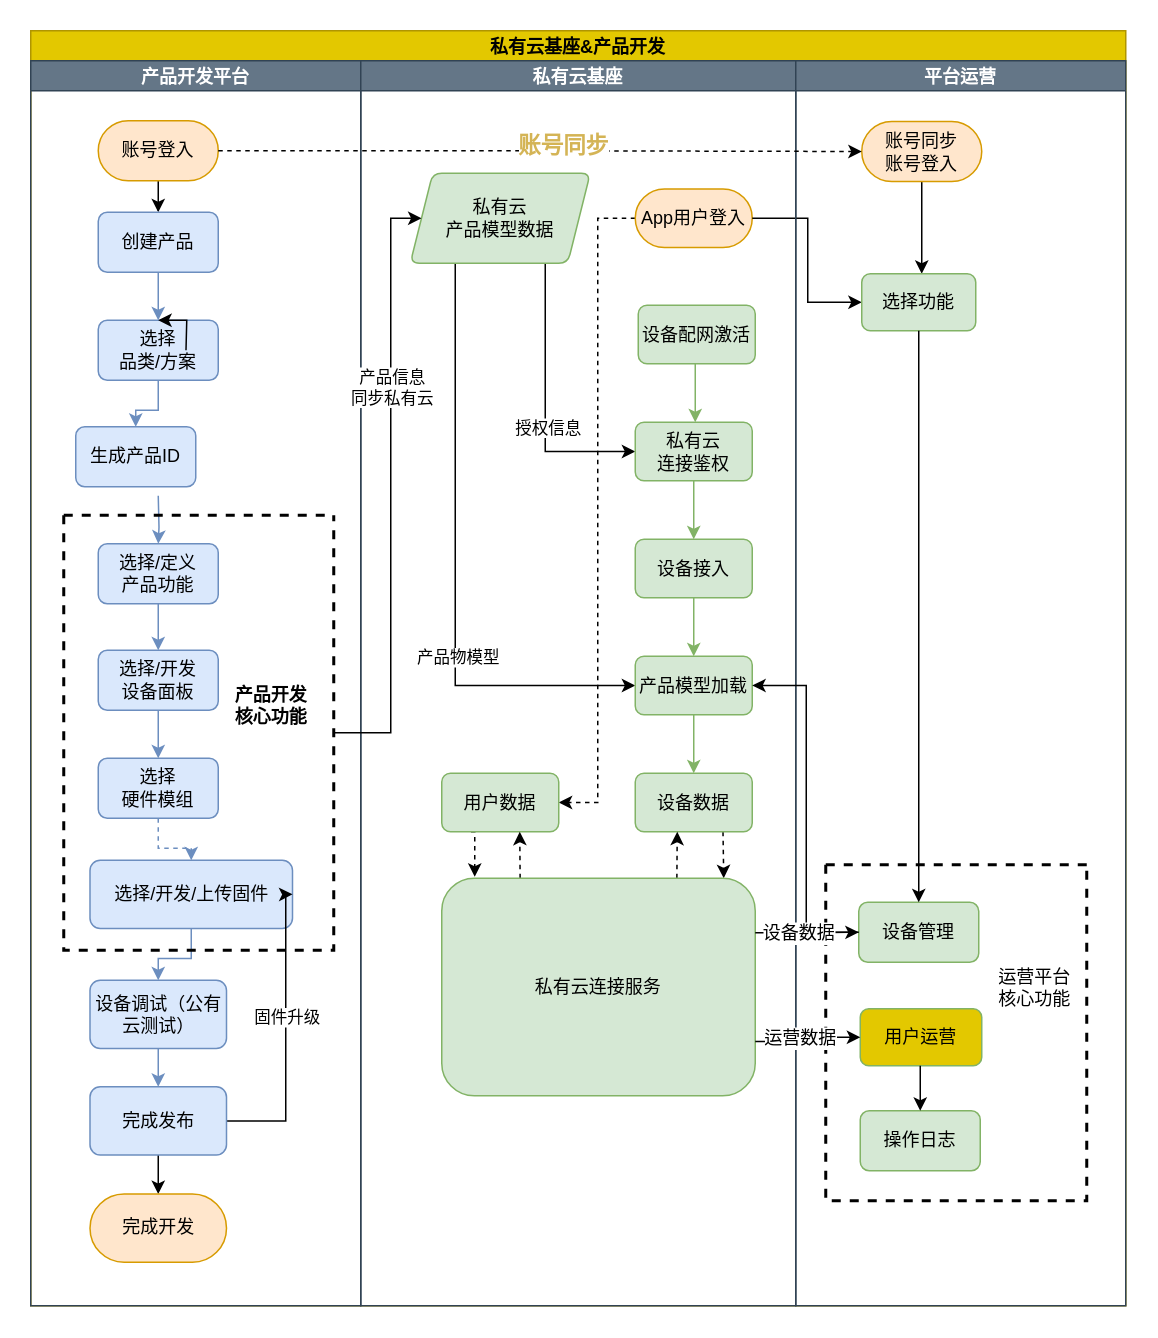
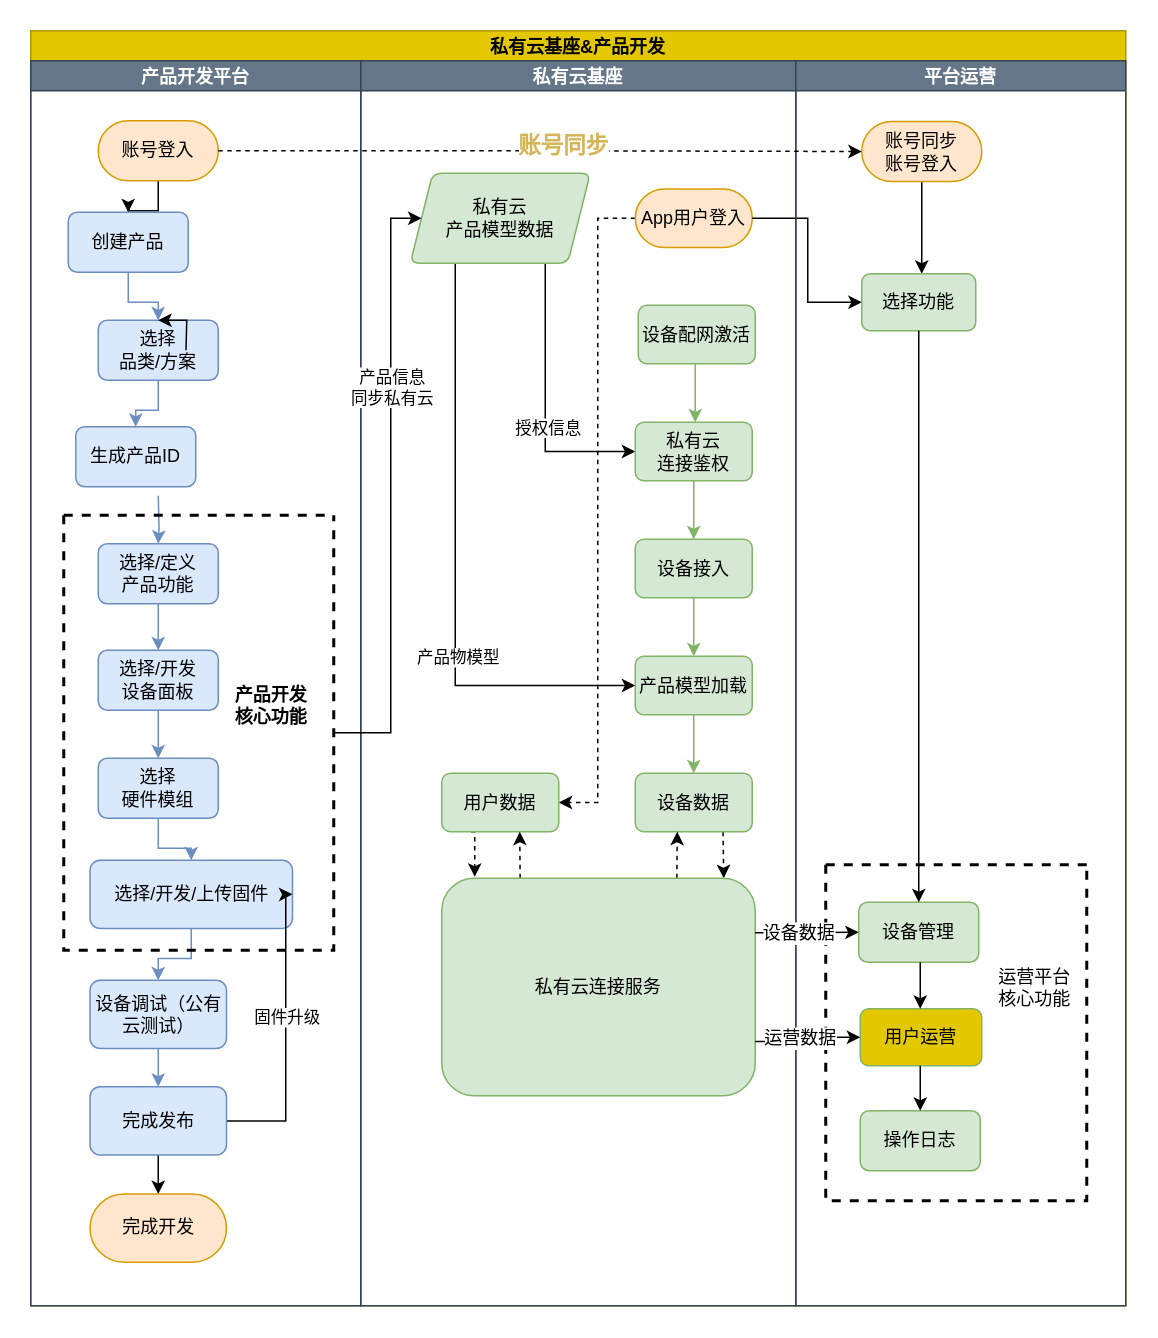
(158, 242) -> (128, 242)
(806, 783) -> (920, 980)
(161, 848) -> (161, 848)
